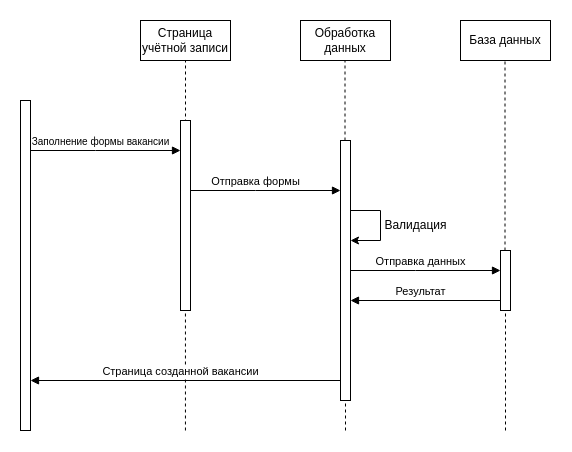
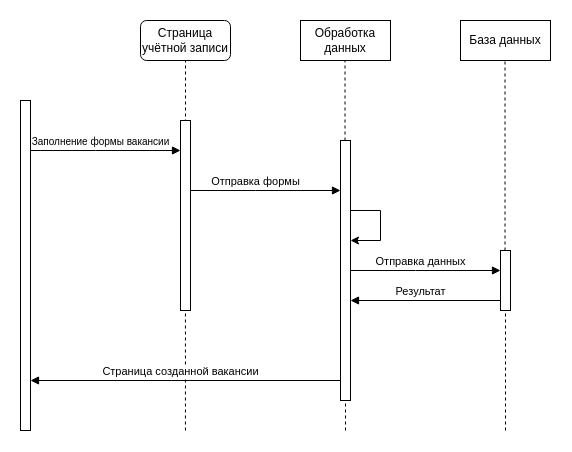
(186, 41) -> (186, 41)
(416, 226) -> none
